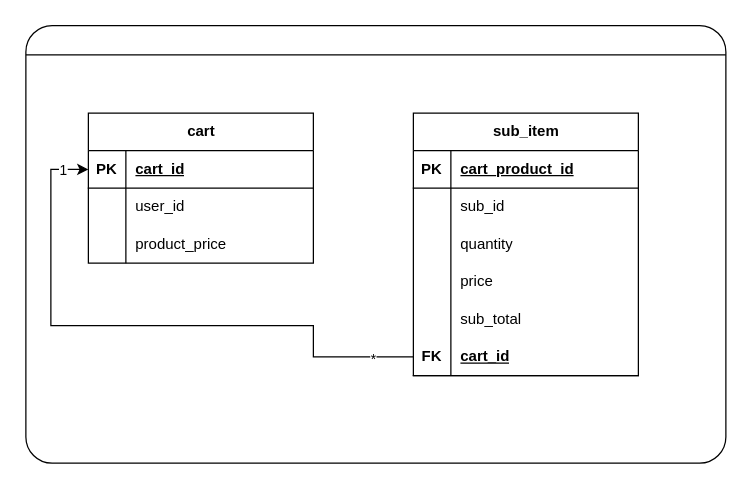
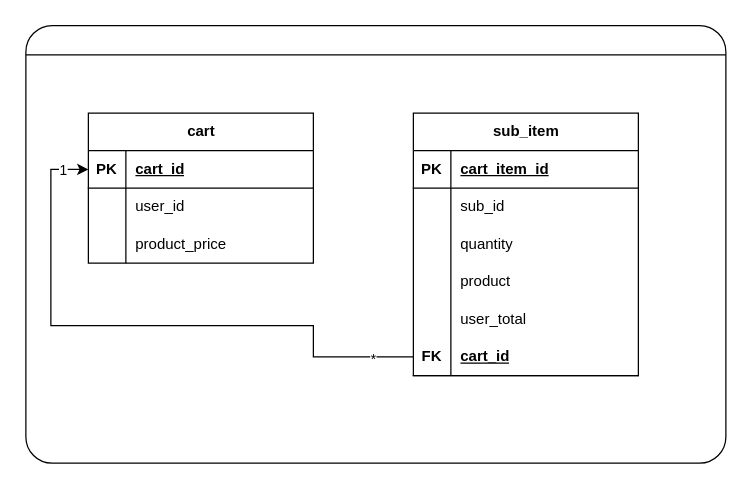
(522, 169) -> (507, 169)
(480, 282) -> (490, 282)
(496, 319) -> (501, 319)
